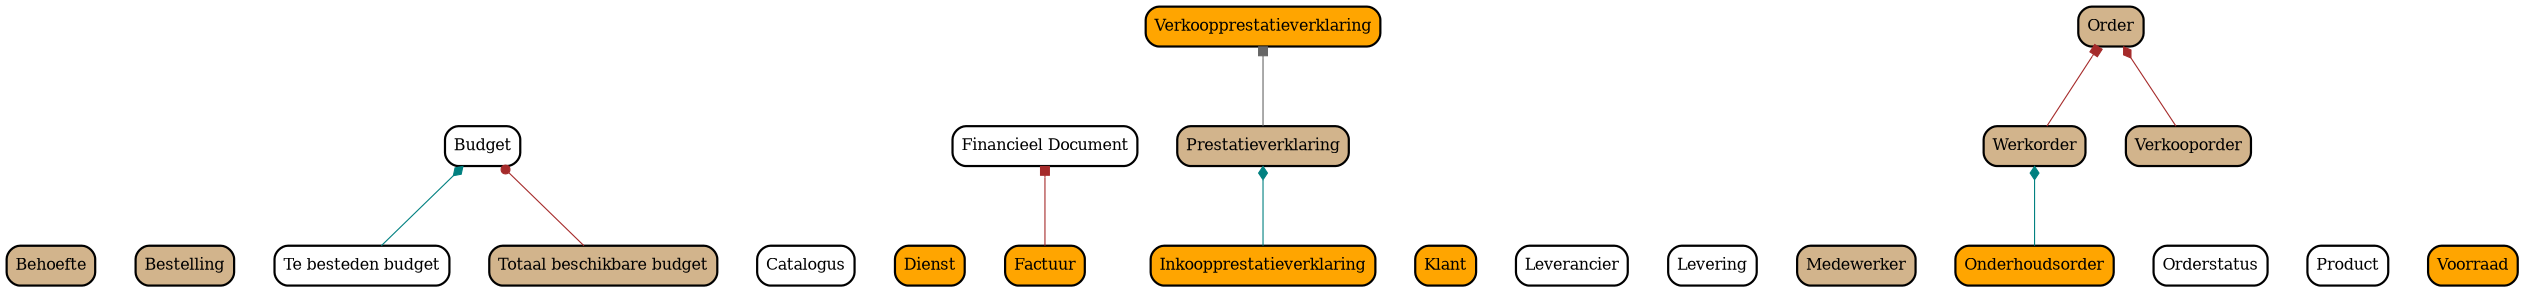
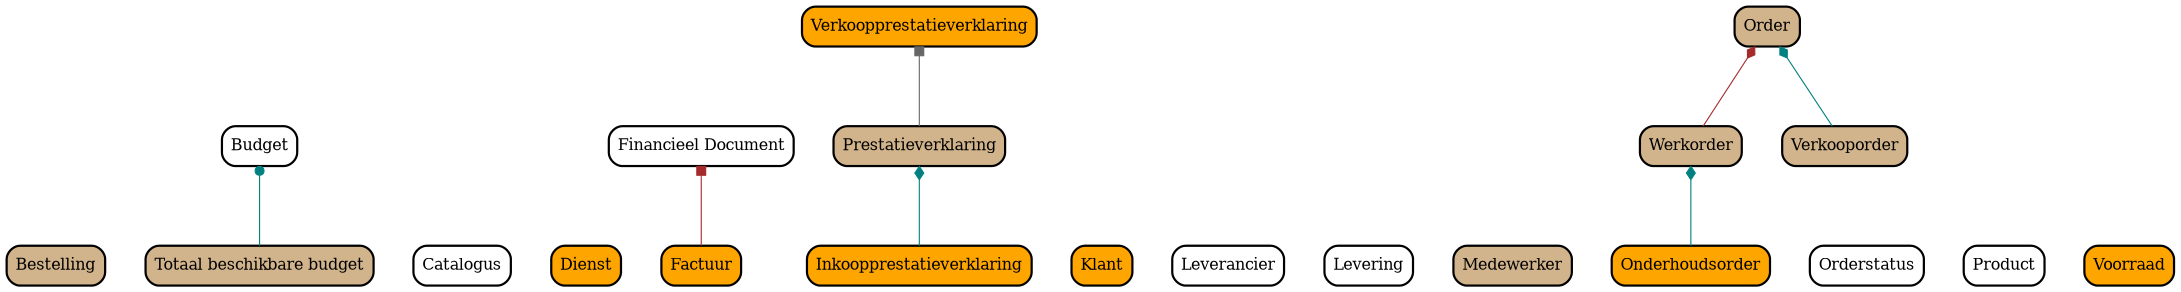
(2070, 91) -> (1725, 92)
(2154, 92) -> (1810, 92)
(546, 209) -> (260, 211)
(51, 266) -> none
(362, 266) -> none
